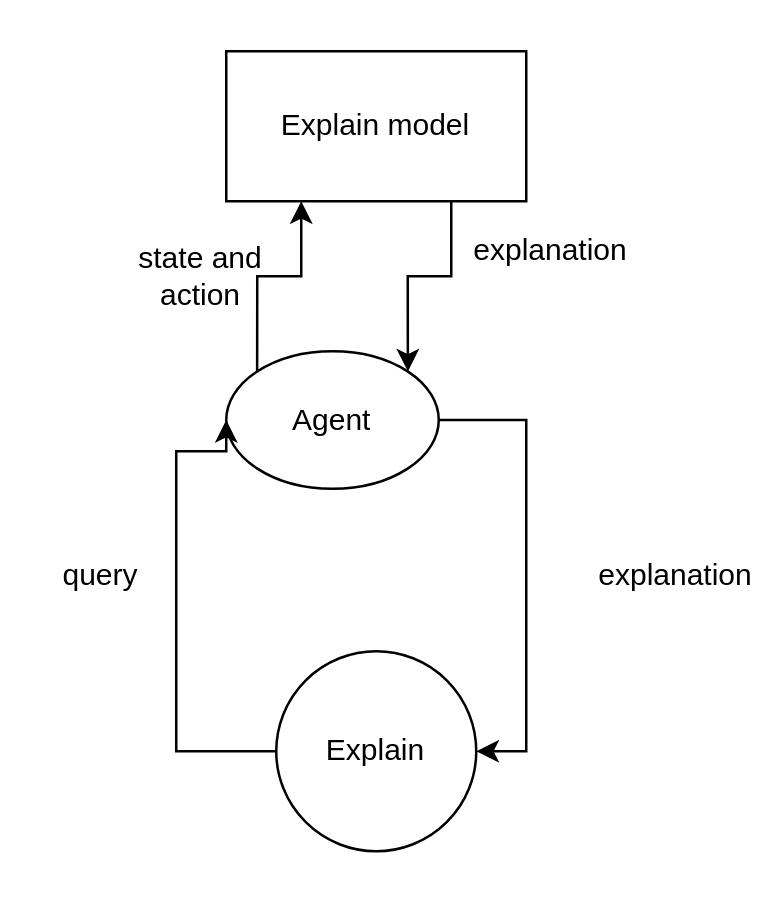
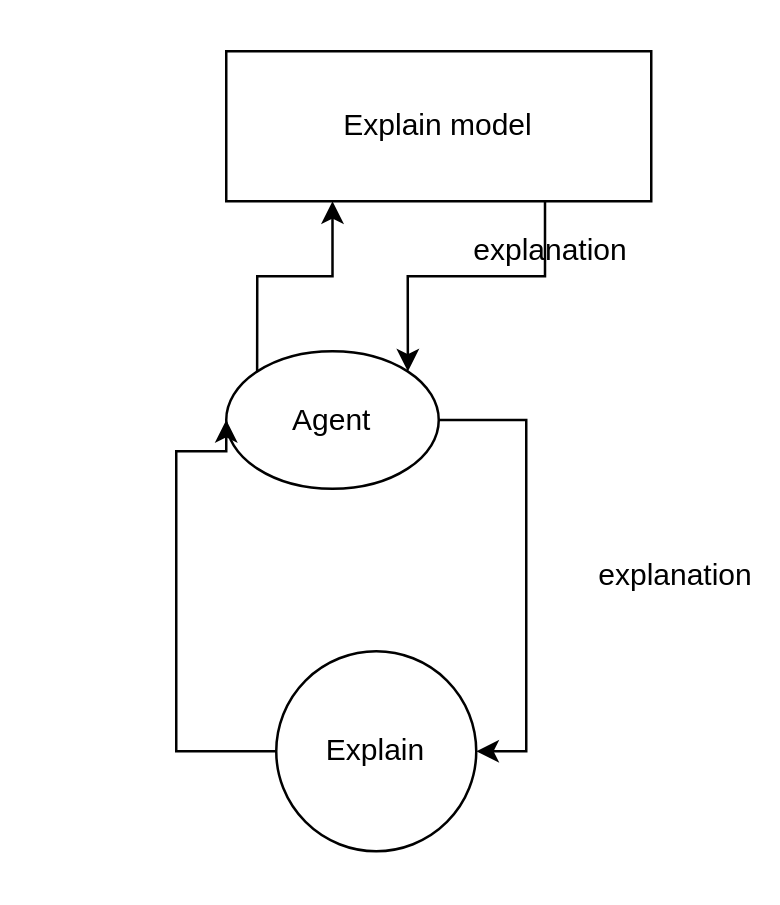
(376, 126) -> (439, 126)
(201, 276) -> none
(101, 576) -> none
